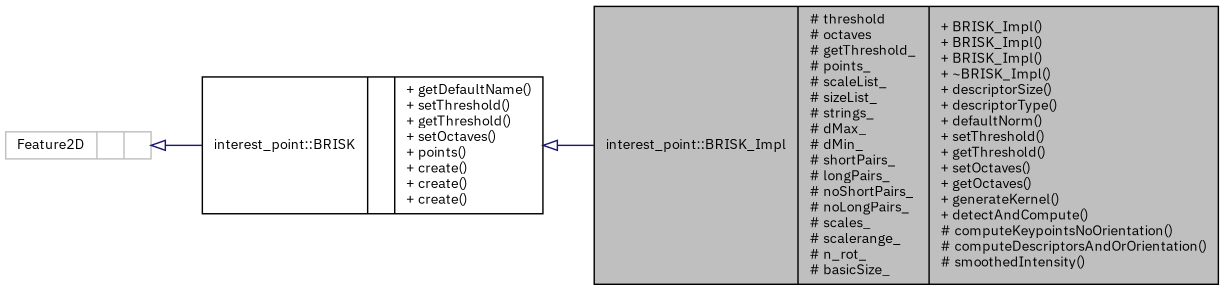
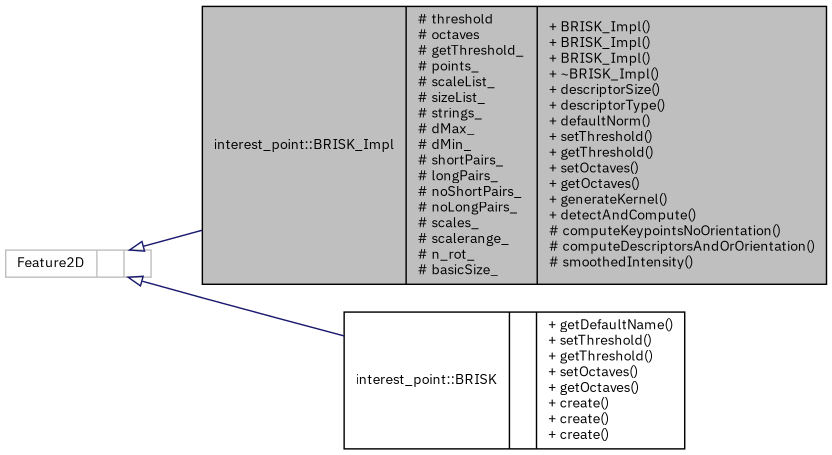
(576, 145) -> (173, 238)
(437, 152) -> (594, 388)
